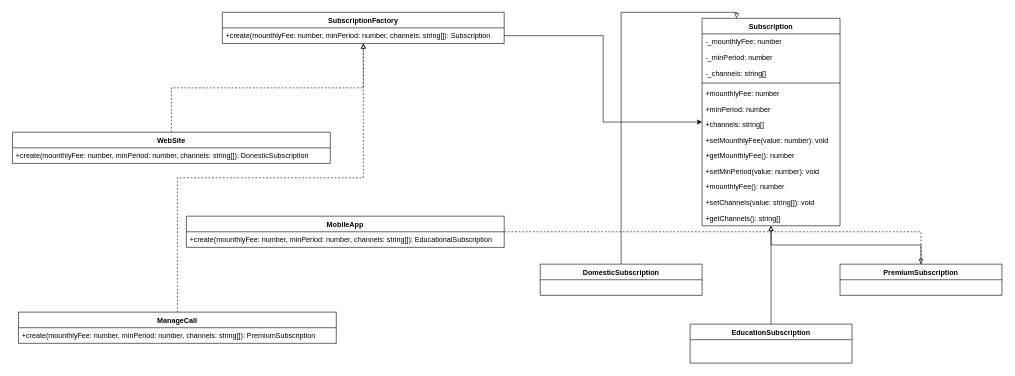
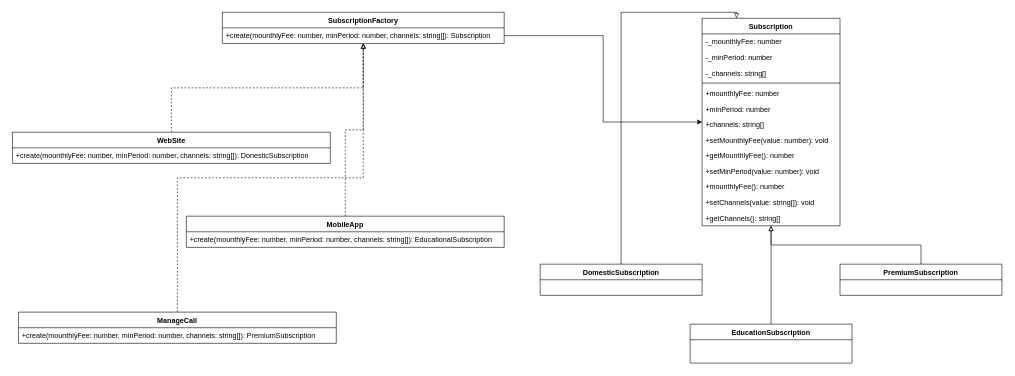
(719, 232) -> (345, 165)
